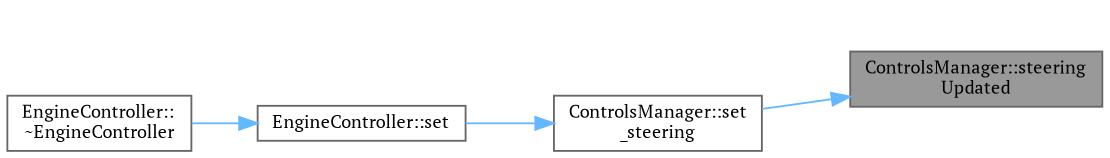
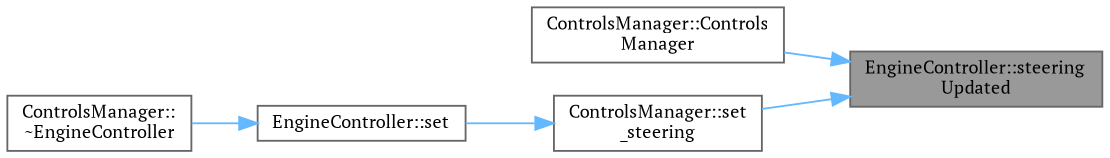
none -> (658, 35)
(976, 79) -> (976, 79)
(99, 123) -> (99, 123)
